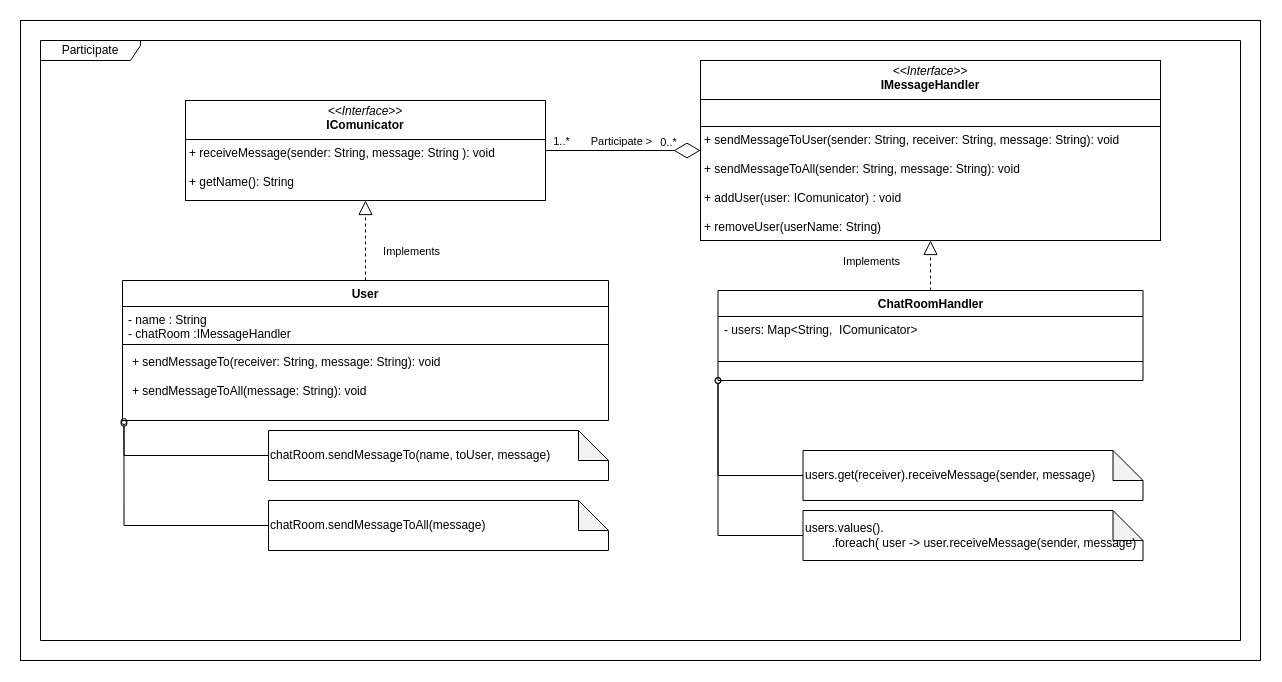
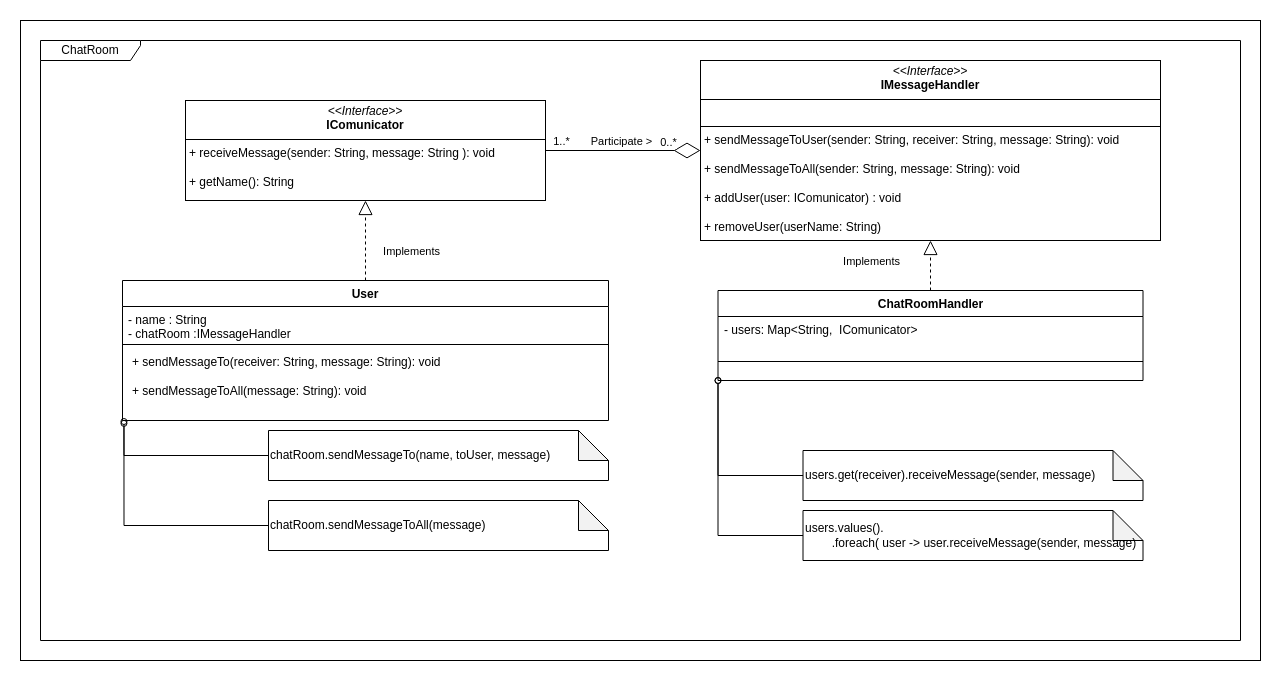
(91, 51) -> (91, 51)
